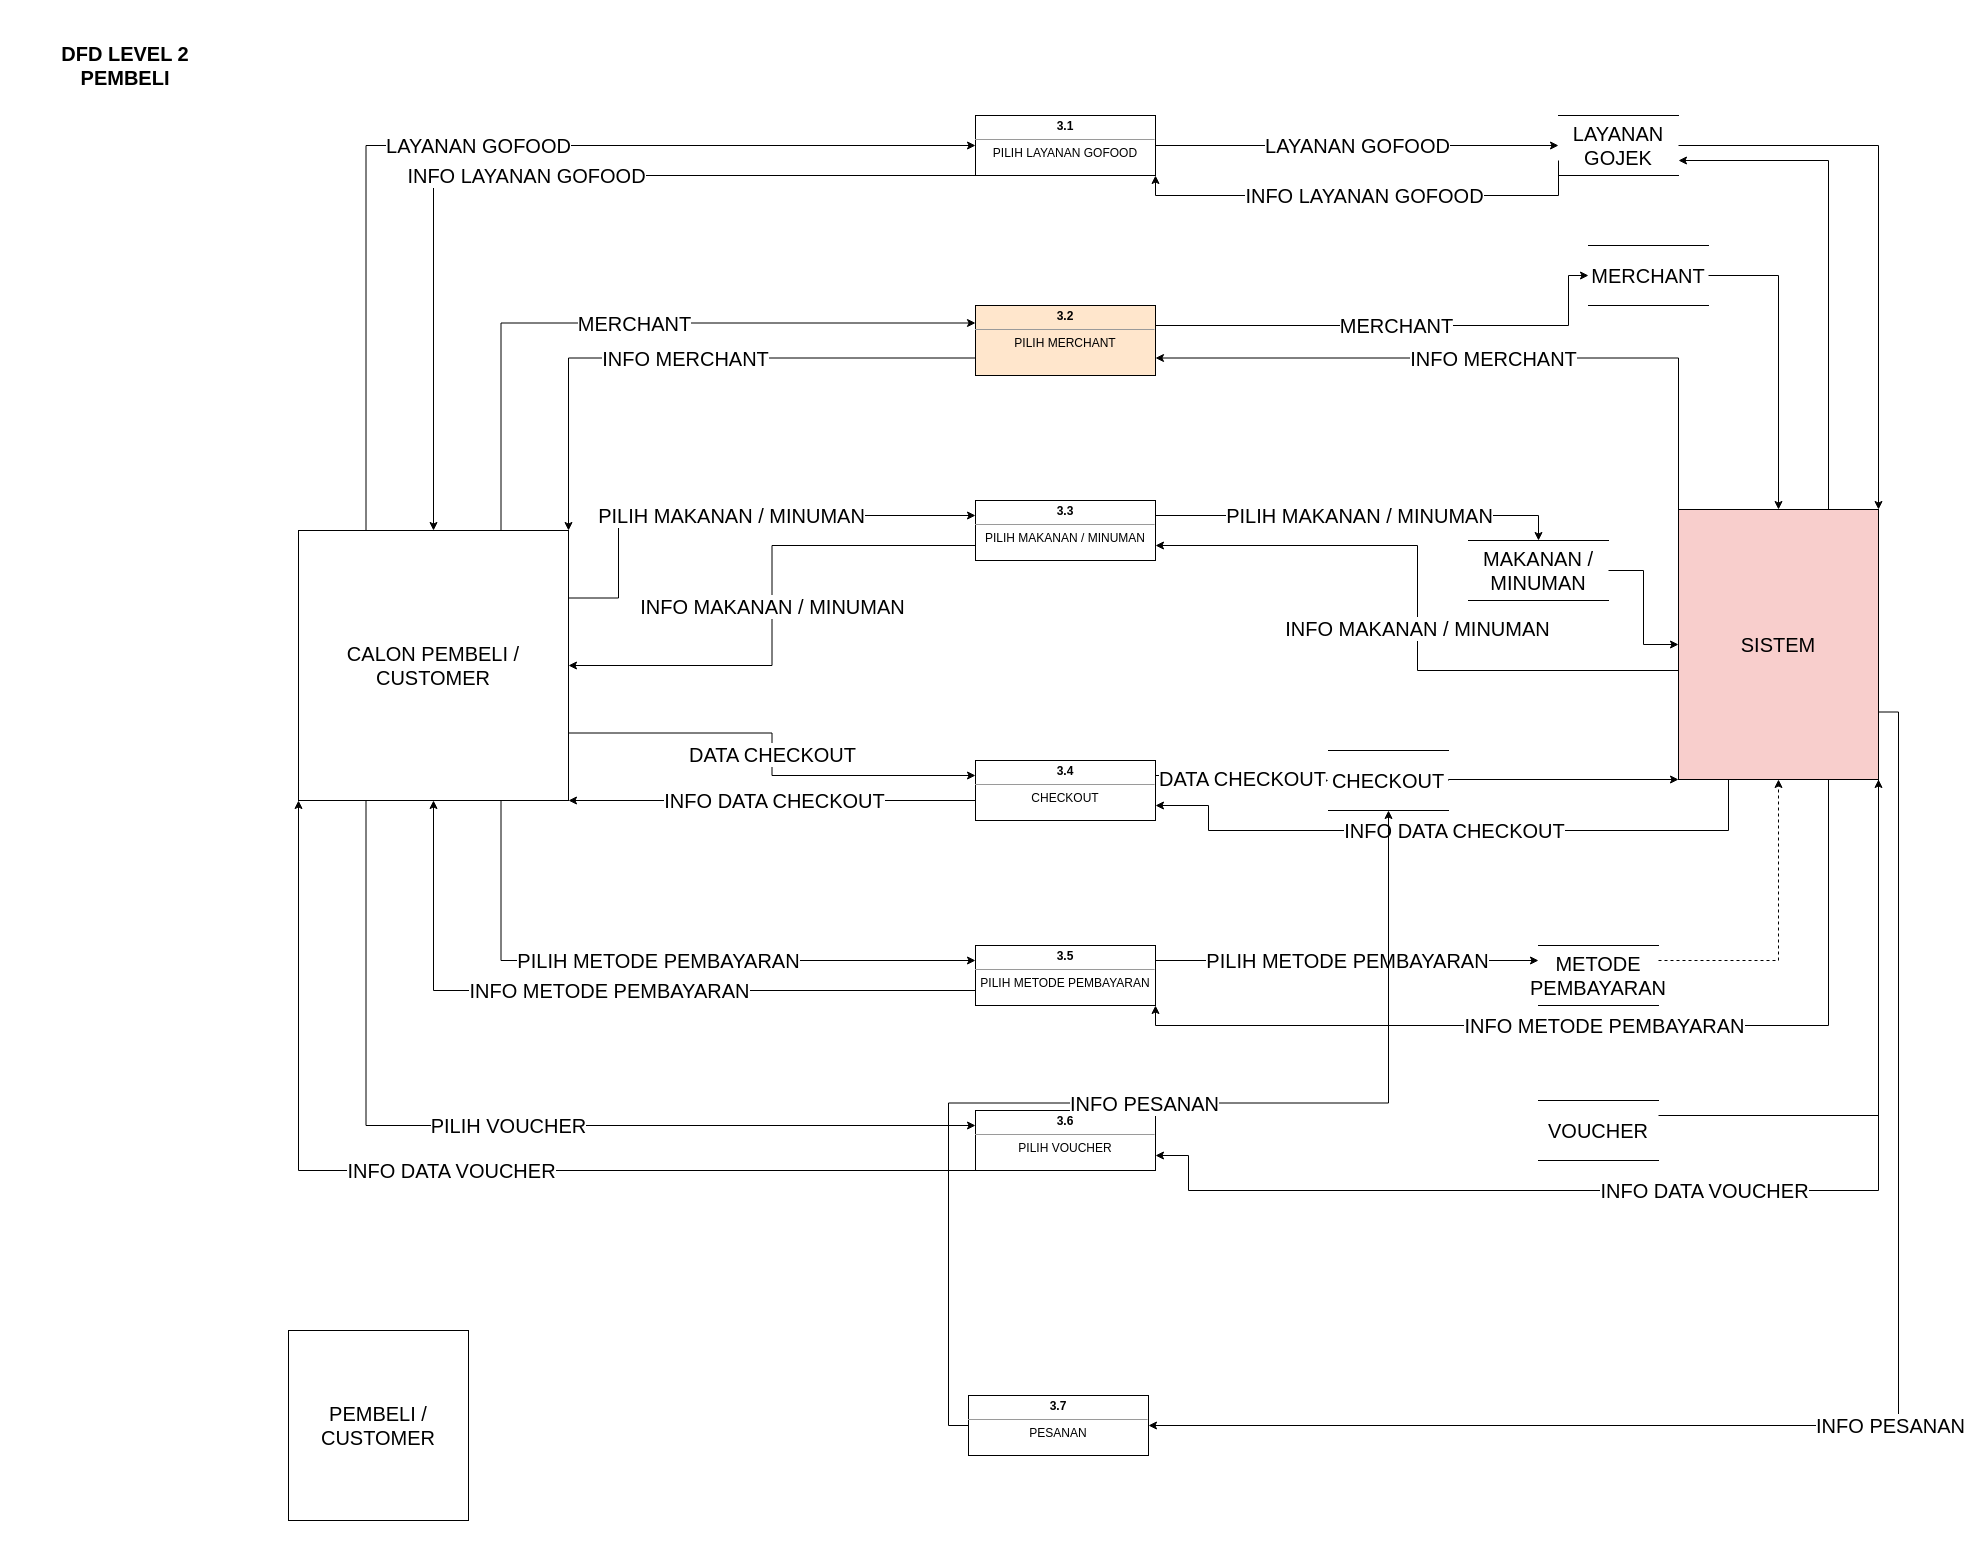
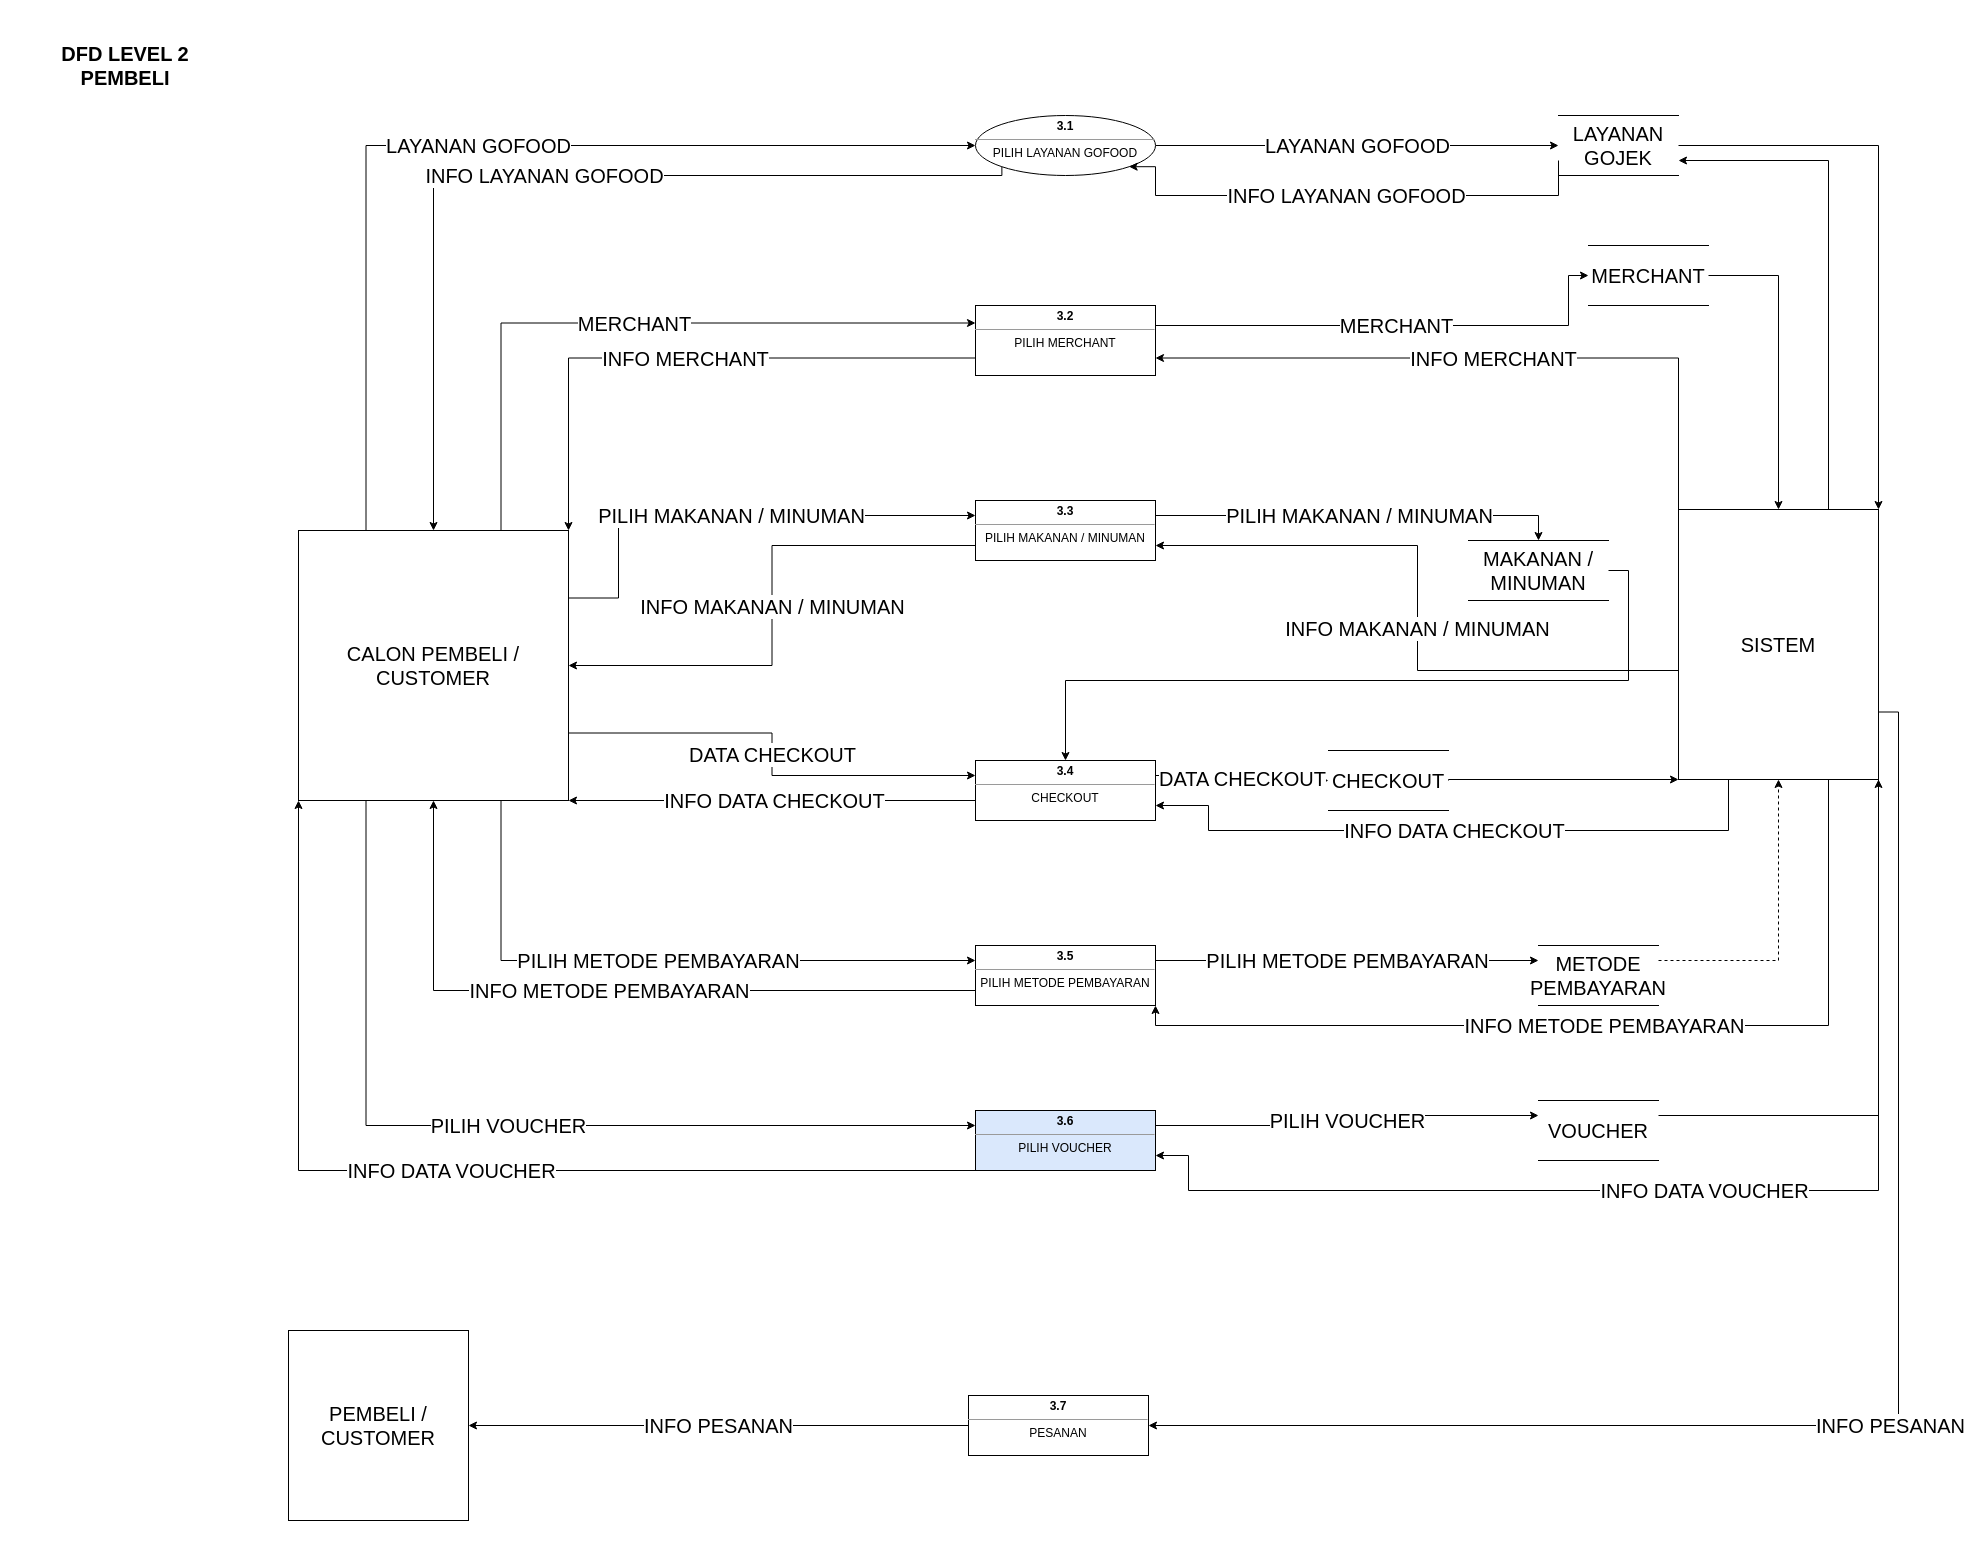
(1066, 146) -> (1066, 146)
(1066, 341) -> (1066, 341)
(1644, 613) -> (1368, 681)
(1779, 645) -> (1779, 645)
(1150, 1103) -> (713, 1426)
none -> (1425, 1116)
(1066, 1141) -> (1066, 1141)
